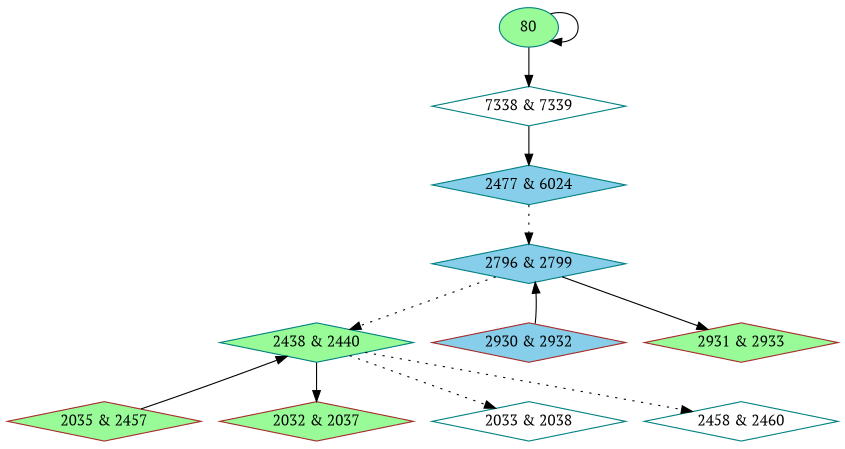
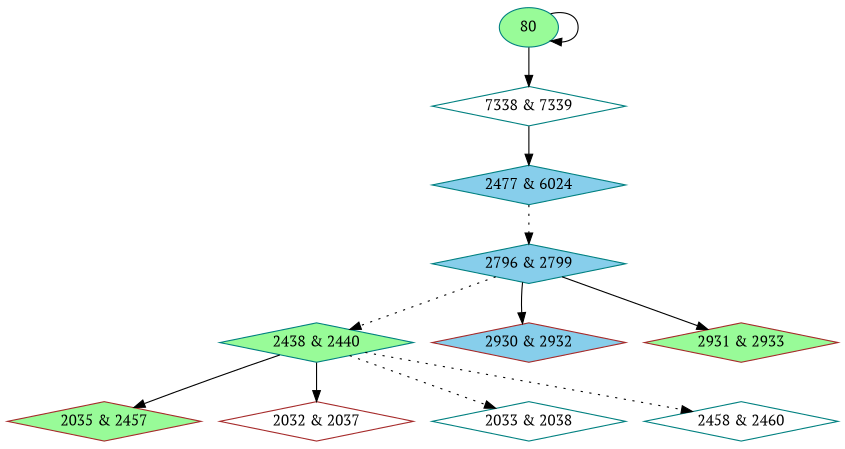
(536, 308) -> (522, 297)
(209, 385) -> (212, 379)
(317, 421) -> (317, 421)
